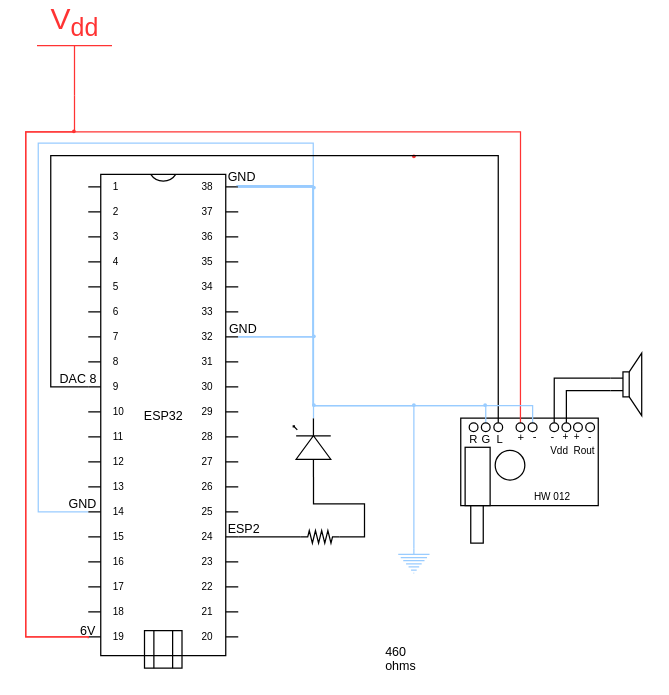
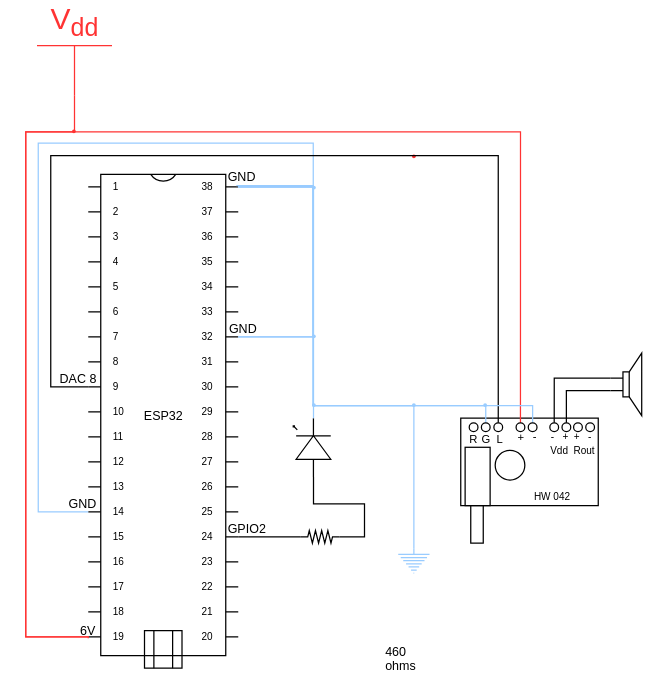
(550, 497) -> (550, 497)
(242, 528) -> (246, 528)
